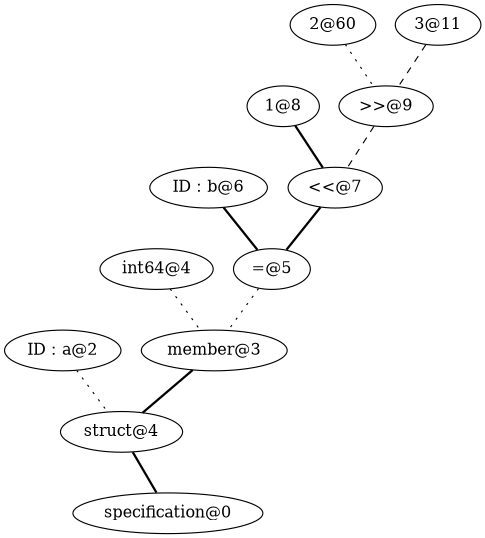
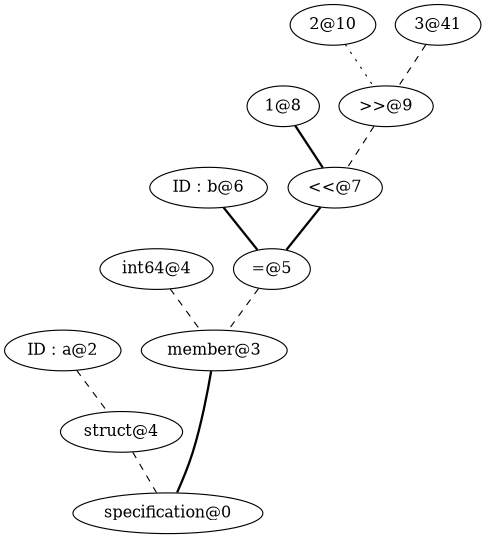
(333, 25) -> (333, 25)
(438, 25) -> (438, 25)
(243, 309) -> (243, 309)
(185, 310) -> (185, 310)
(92, 391) -> (92, 391)
(168, 391) -> (198, 433)
(145, 472) -> (145, 472)
